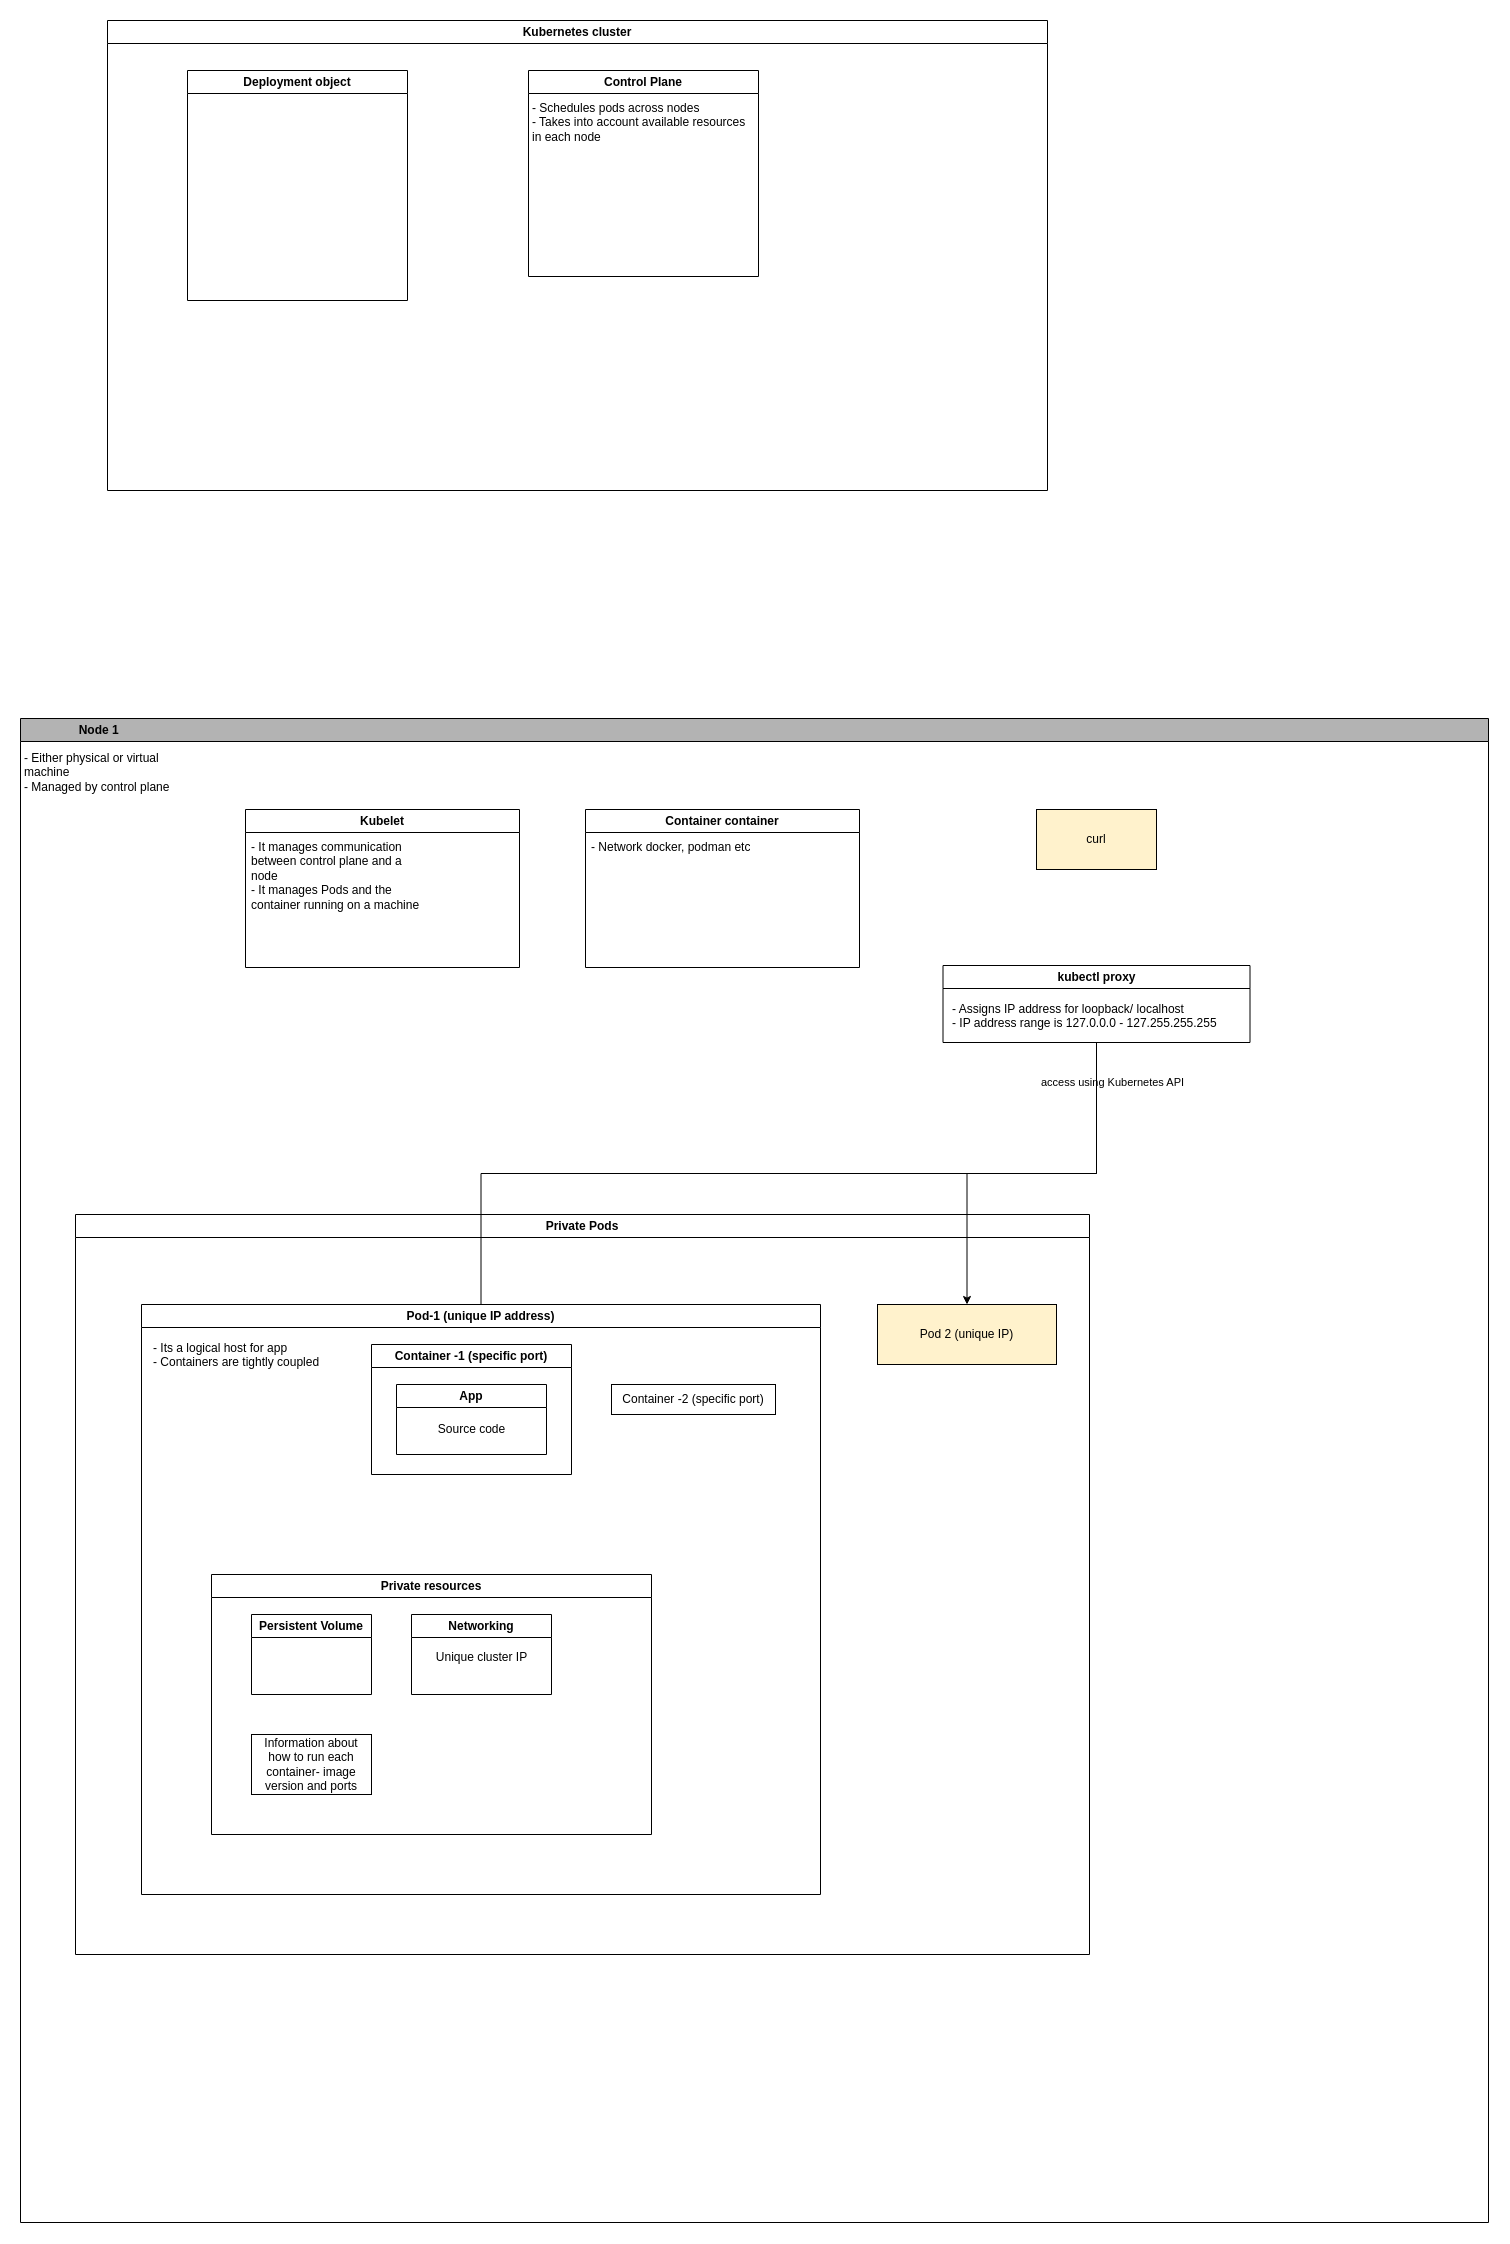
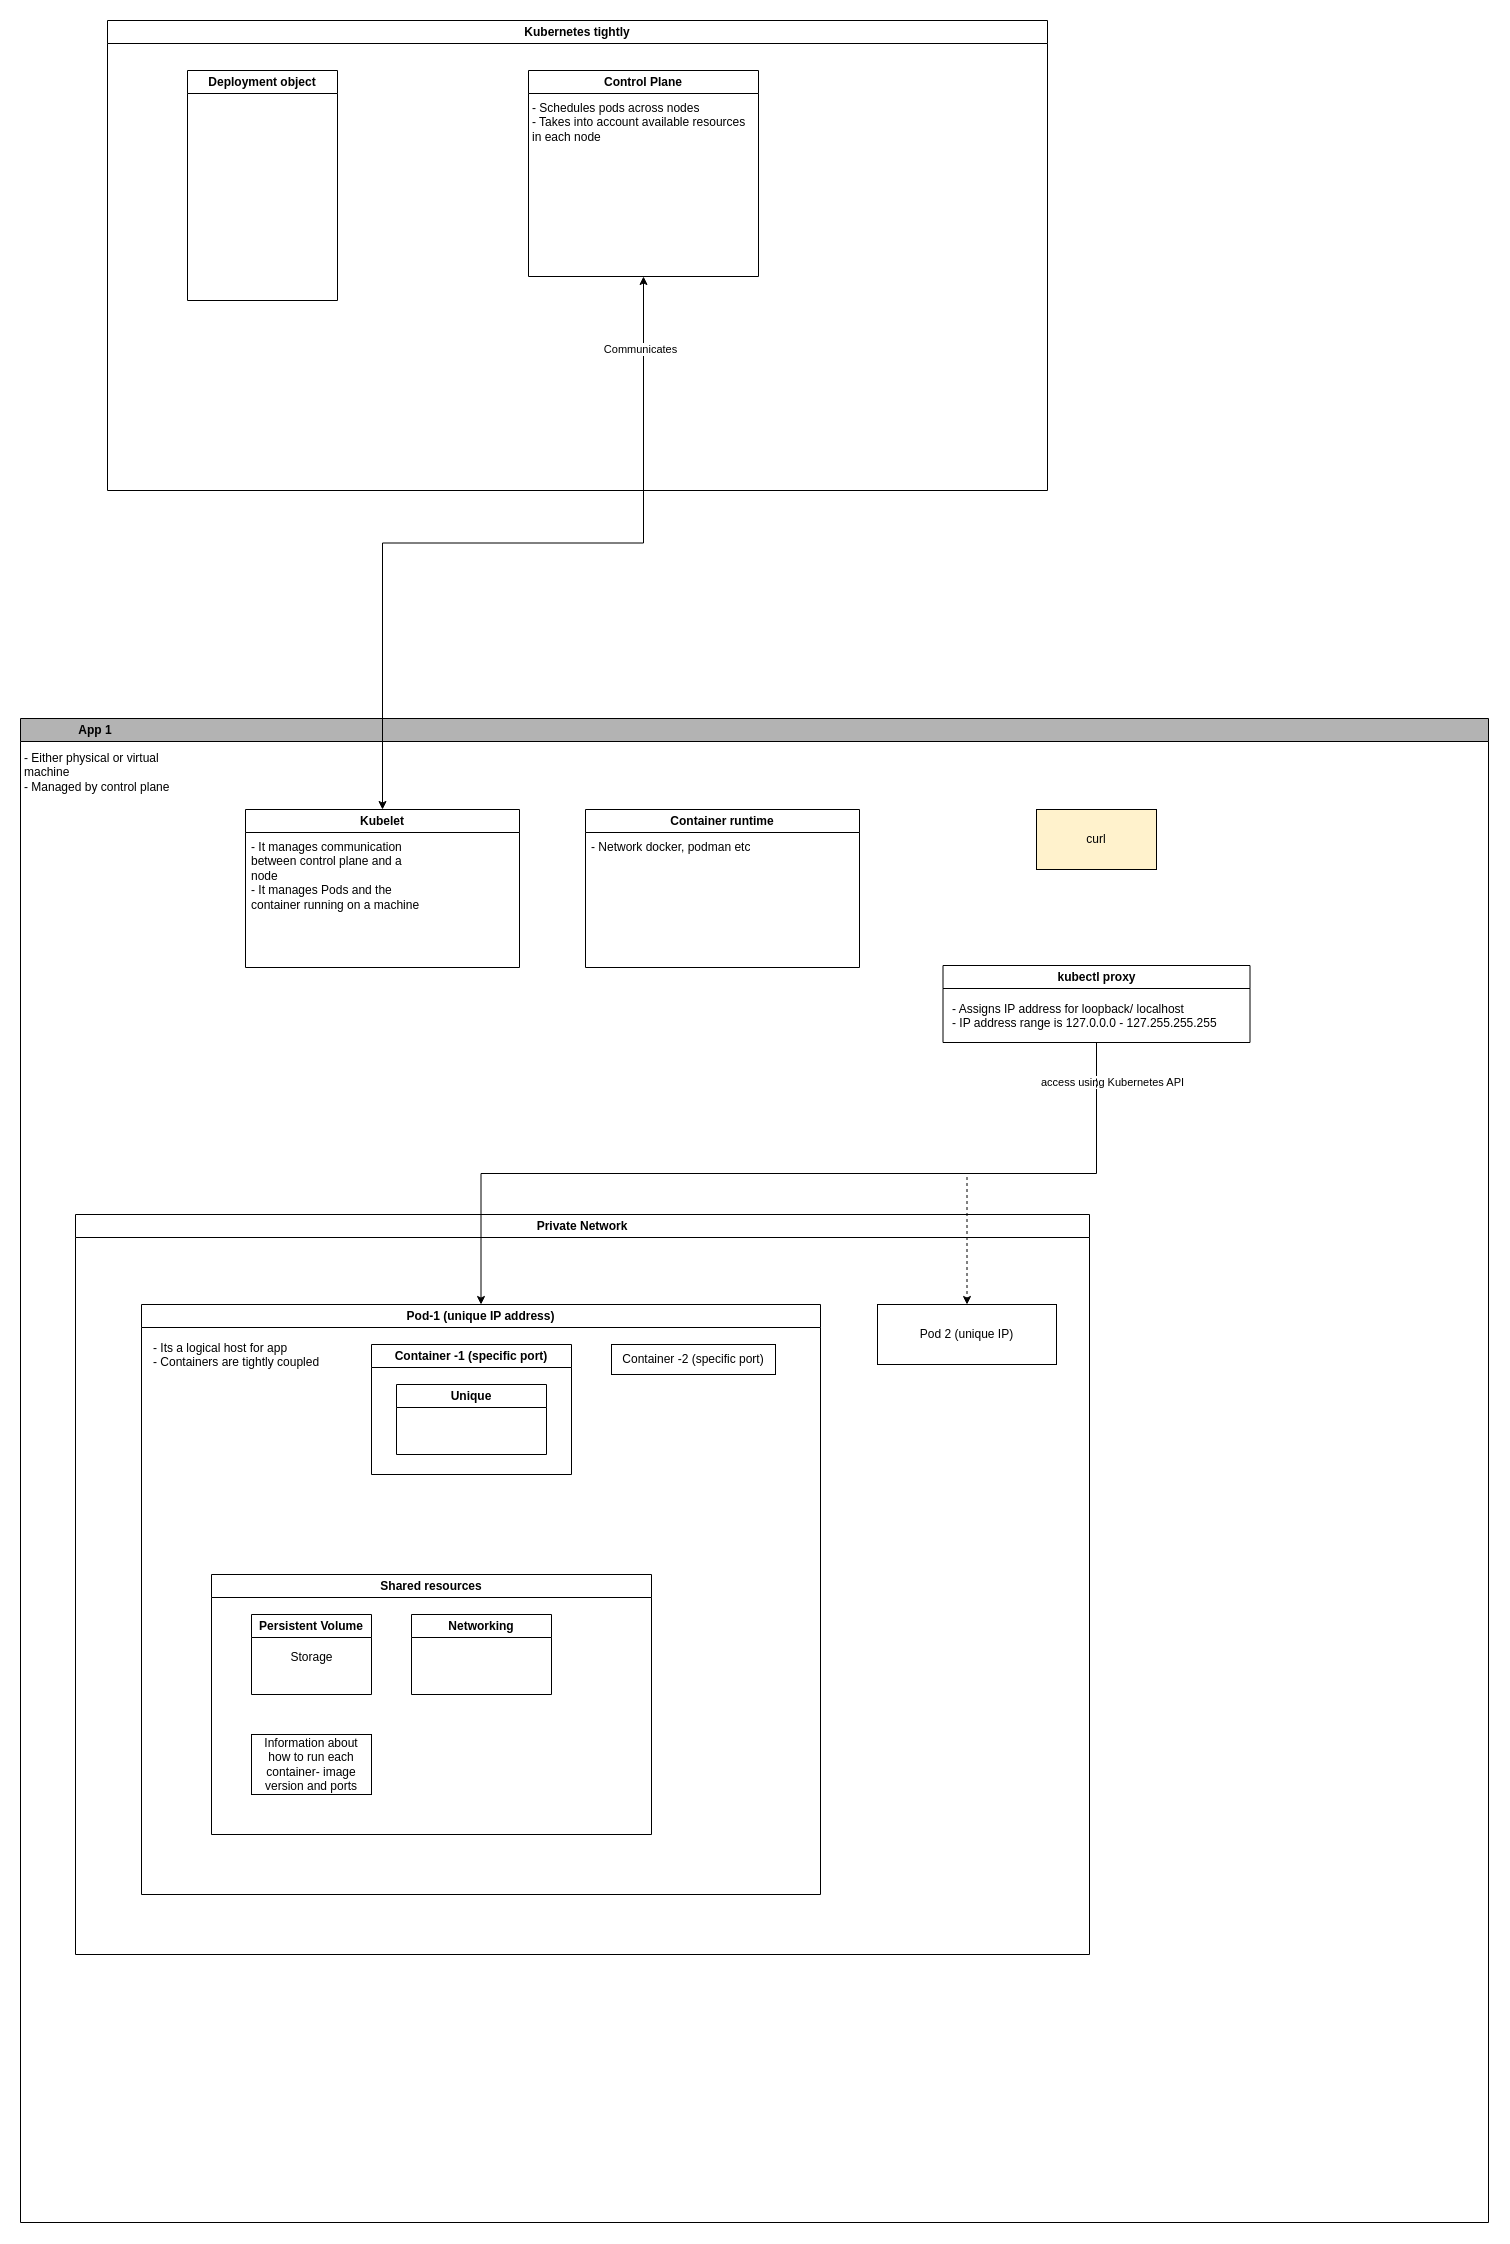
(578, 33) -> (578, 33)
(298, 186) -> (263, 186)
none -> (514, 543)
(41, 731) -> (38, 731)
(723, 822) -> (723, 822)
(583, 1227) -> (583, 1227)
(967, 1236) -> (967, 1236)
(481, 1298) -> (481, 1296)
(967, 1335) -> (967, 1335)
(472, 1397) -> (472, 1397)
(694, 1400) -> (694, 1360)
(472, 1430) -> none
(432, 1587) -> (432, 1587)
none -> (312, 1658)
(482, 1658) -> none
